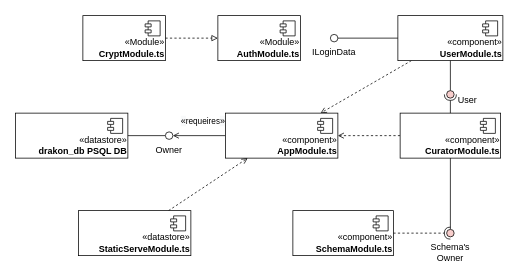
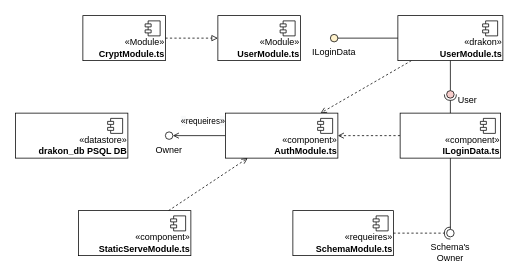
(334, 38) -> (334, 38)
(269, 47) -> (269, 47)
(472, 47) -> (472, 47)
(146, 135) -> none
(309, 145) -> (307, 145)
(462, 145) -> (469, 145)
(450, 233) -> (450, 233)
(143, 242) -> (143, 242)
(357, 242) -> (357, 242)
